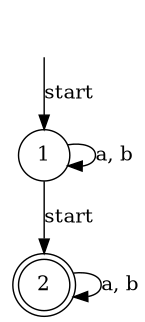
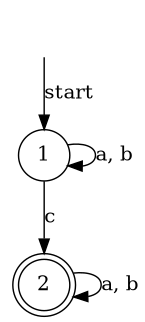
(69, 217) -> (50, 217)
